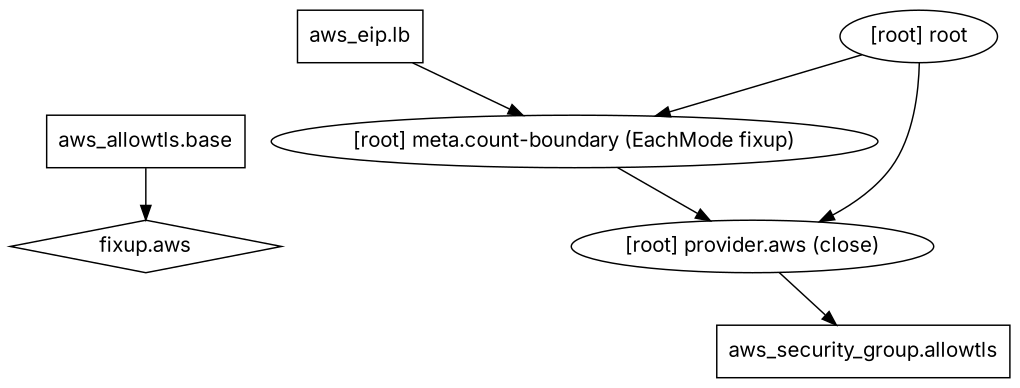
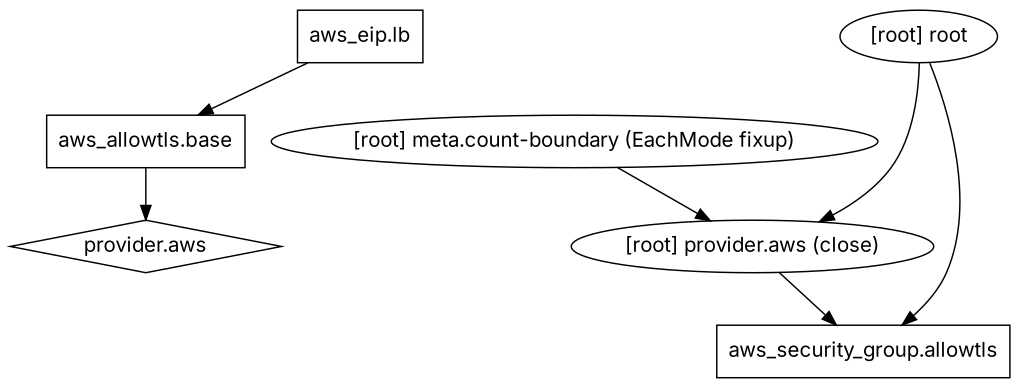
(766, 83) -> (959, 194)
(461, 86) -> (260, 86)
(146, 246) -> (146, 246)
